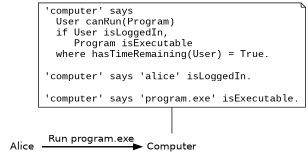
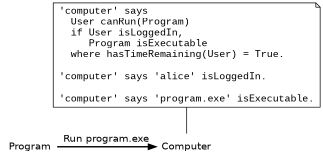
(22, 147) -> (30, 147)
